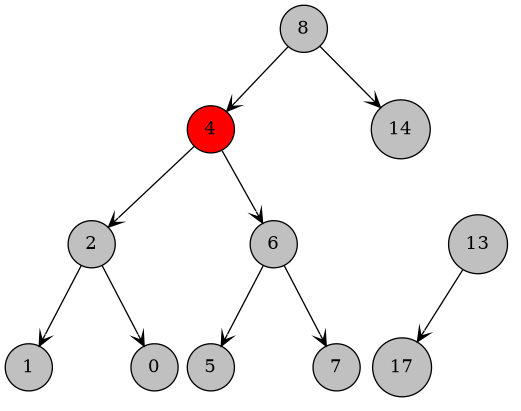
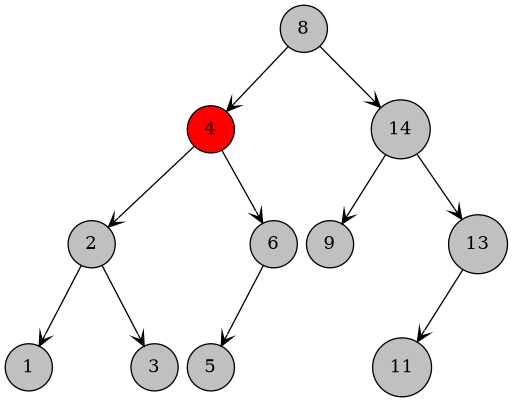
none -> (436, 181)
none -> (330, 244)
(155, 367) -> (155, 367)
(337, 367) -> none
(402, 367) -> (402, 367)
